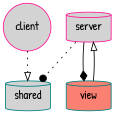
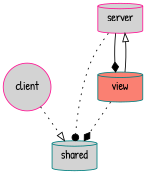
none -> (100, 117)
